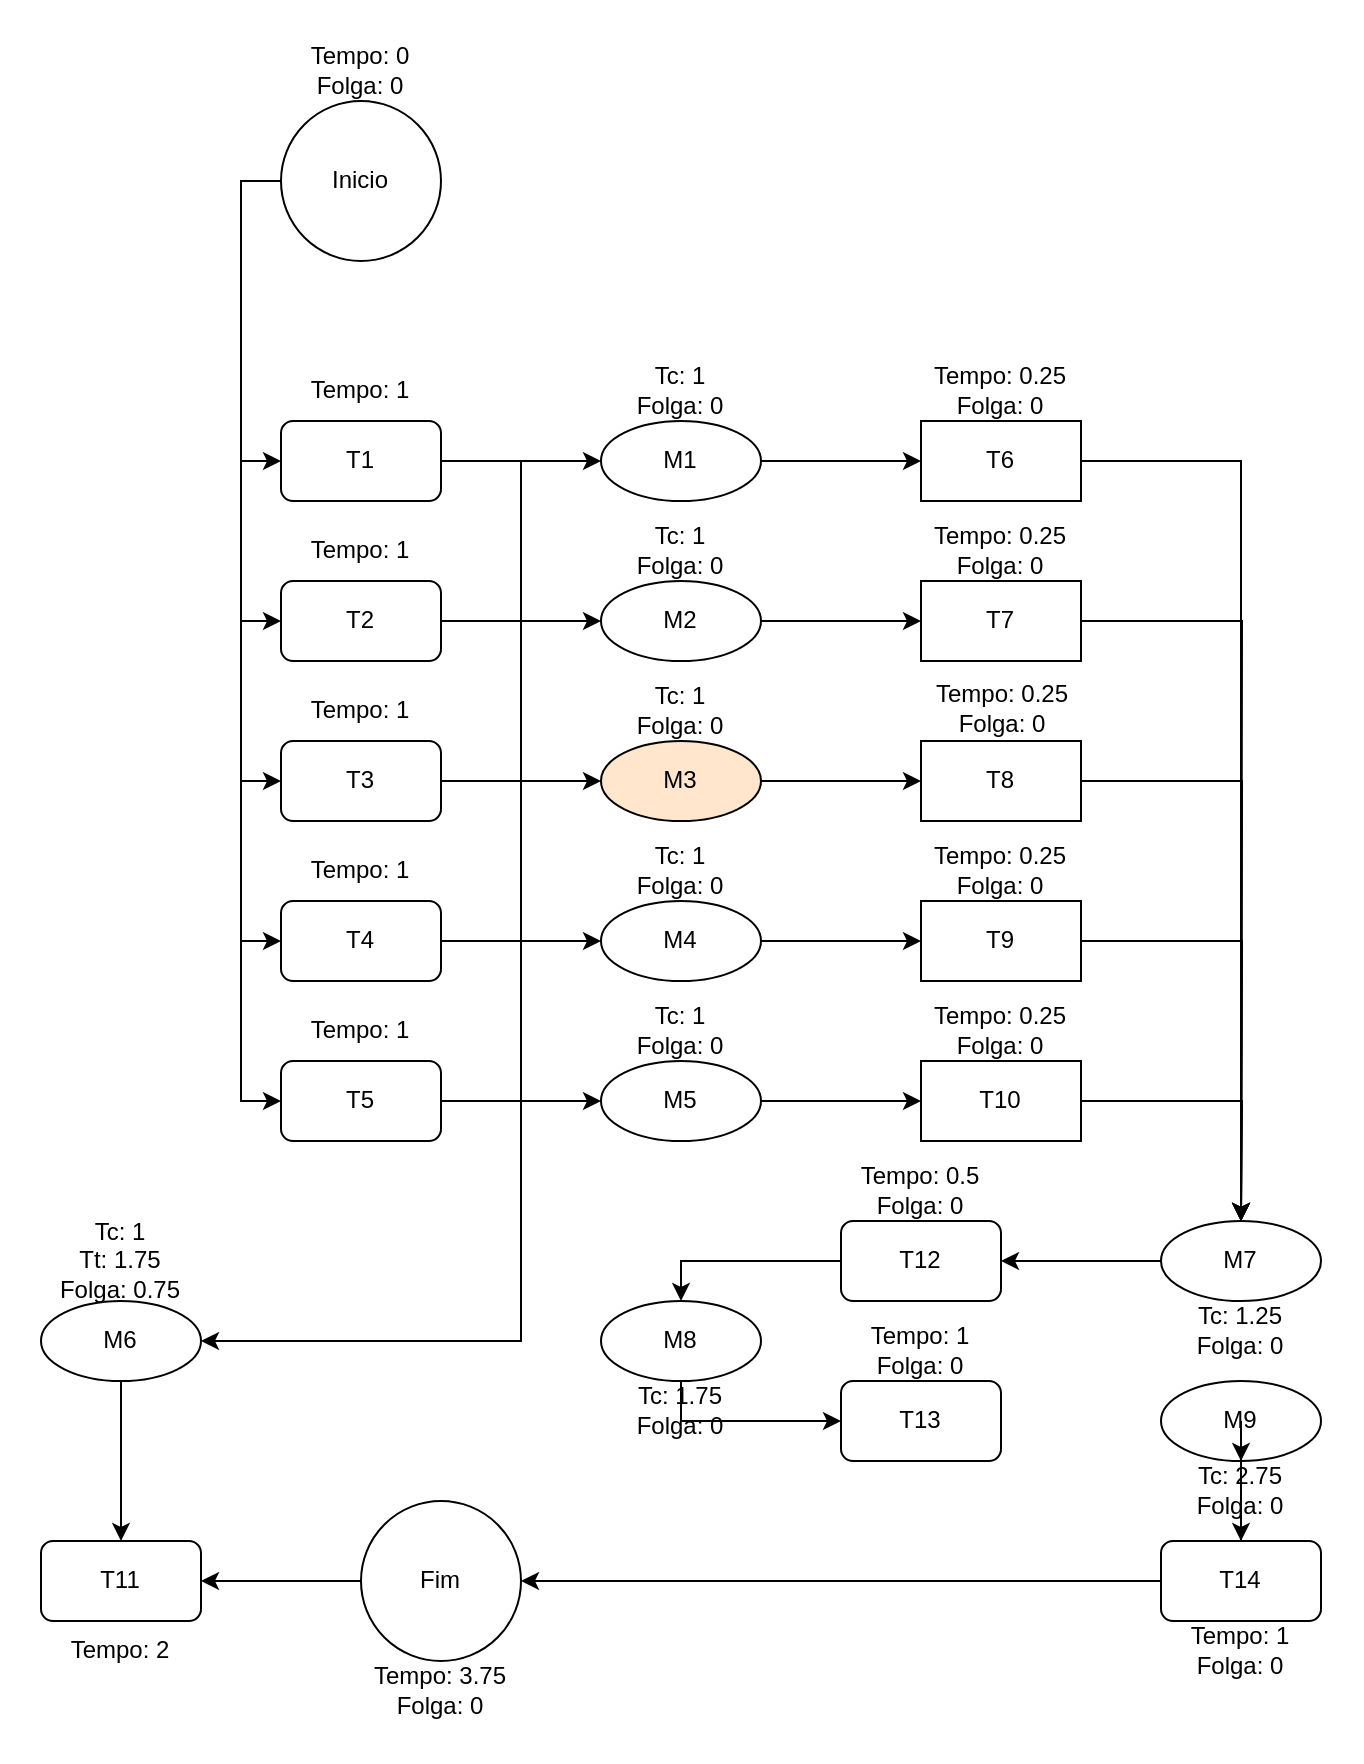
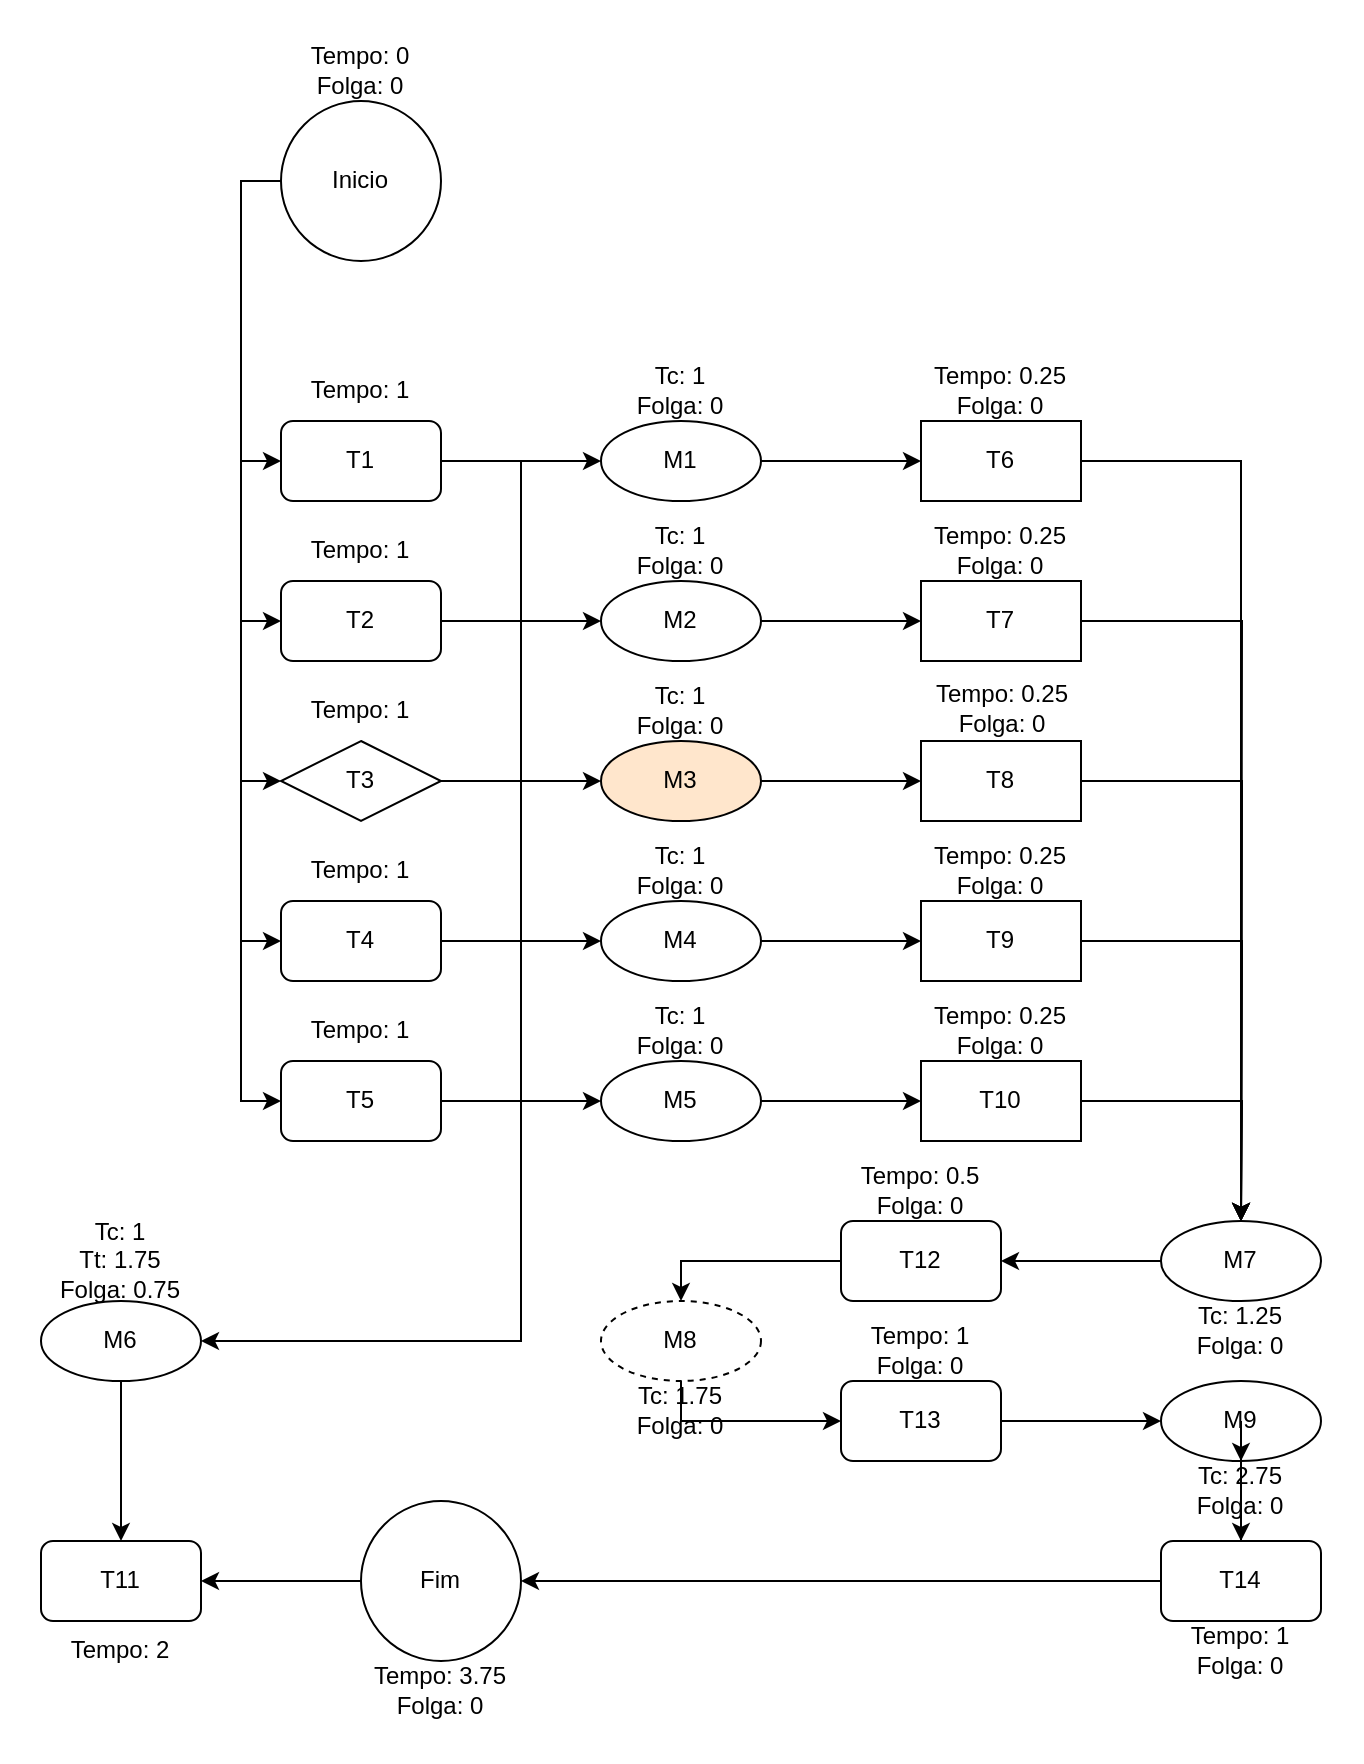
(361, 781) -> (361, 781)
(681, 1341) -> (681, 1341)
none -> (1074, 1421)
